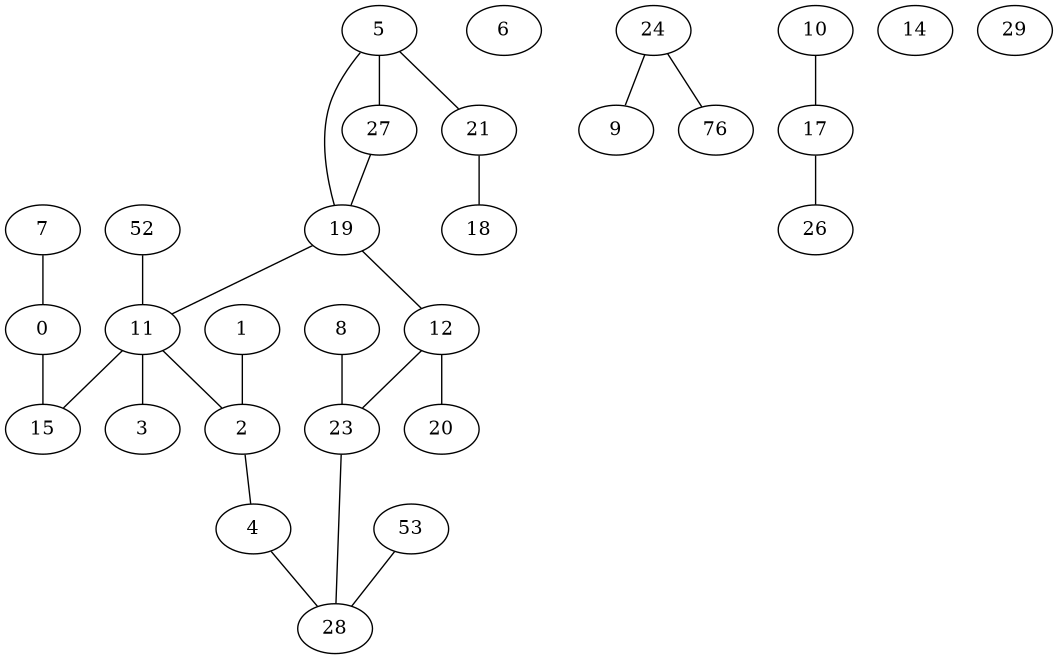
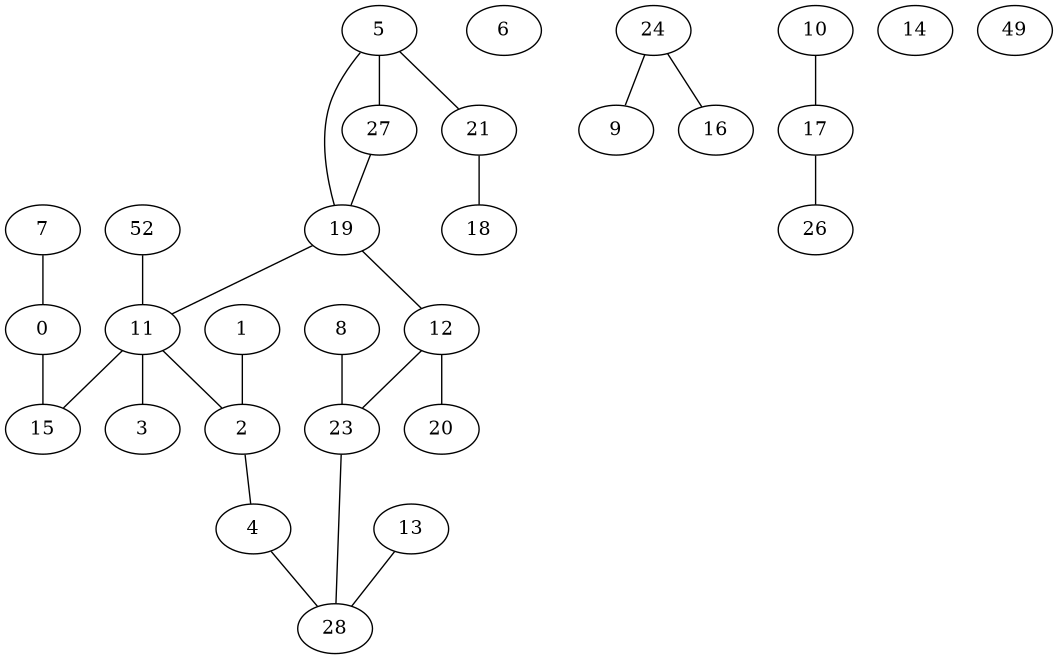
(1015, 30) -> (1015, 30)
(716, 130) -> (716, 130)
(411, 529) -> (411, 529)
